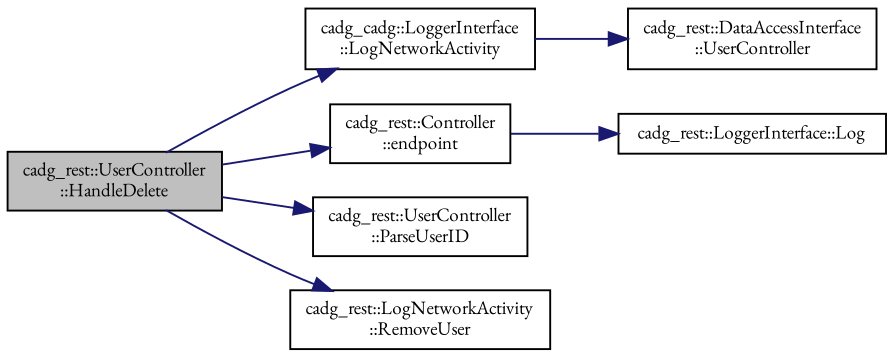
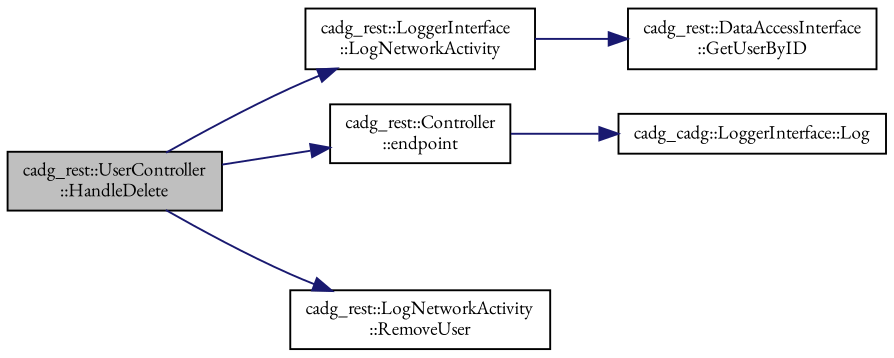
(420, 39) -> (420, 39)
(752, 39) -> (752, 39)
(752, 134) -> (752, 134)
(420, 227) -> none
